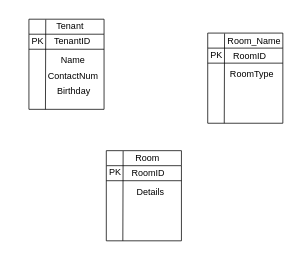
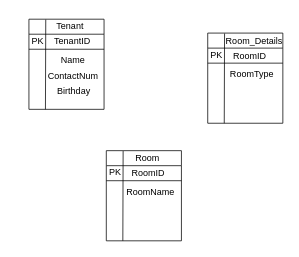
(254, 41) -> (254, 41)
(150, 192) -> (150, 192)
